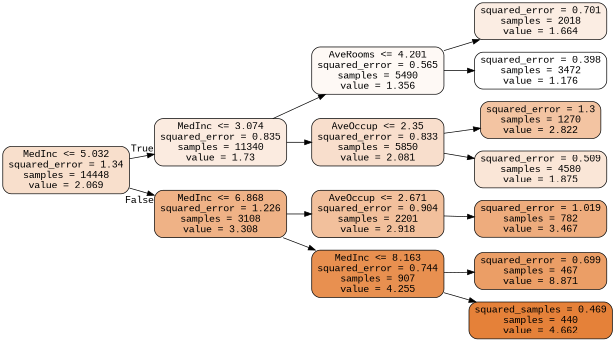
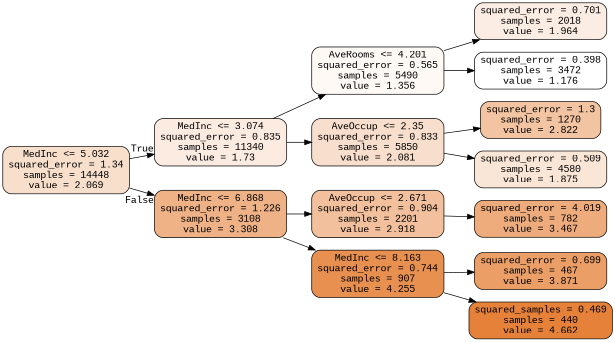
(541, 21) -> (541, 21)
(541, 219) -> (541, 219)
(541, 271) -> (541, 271)
